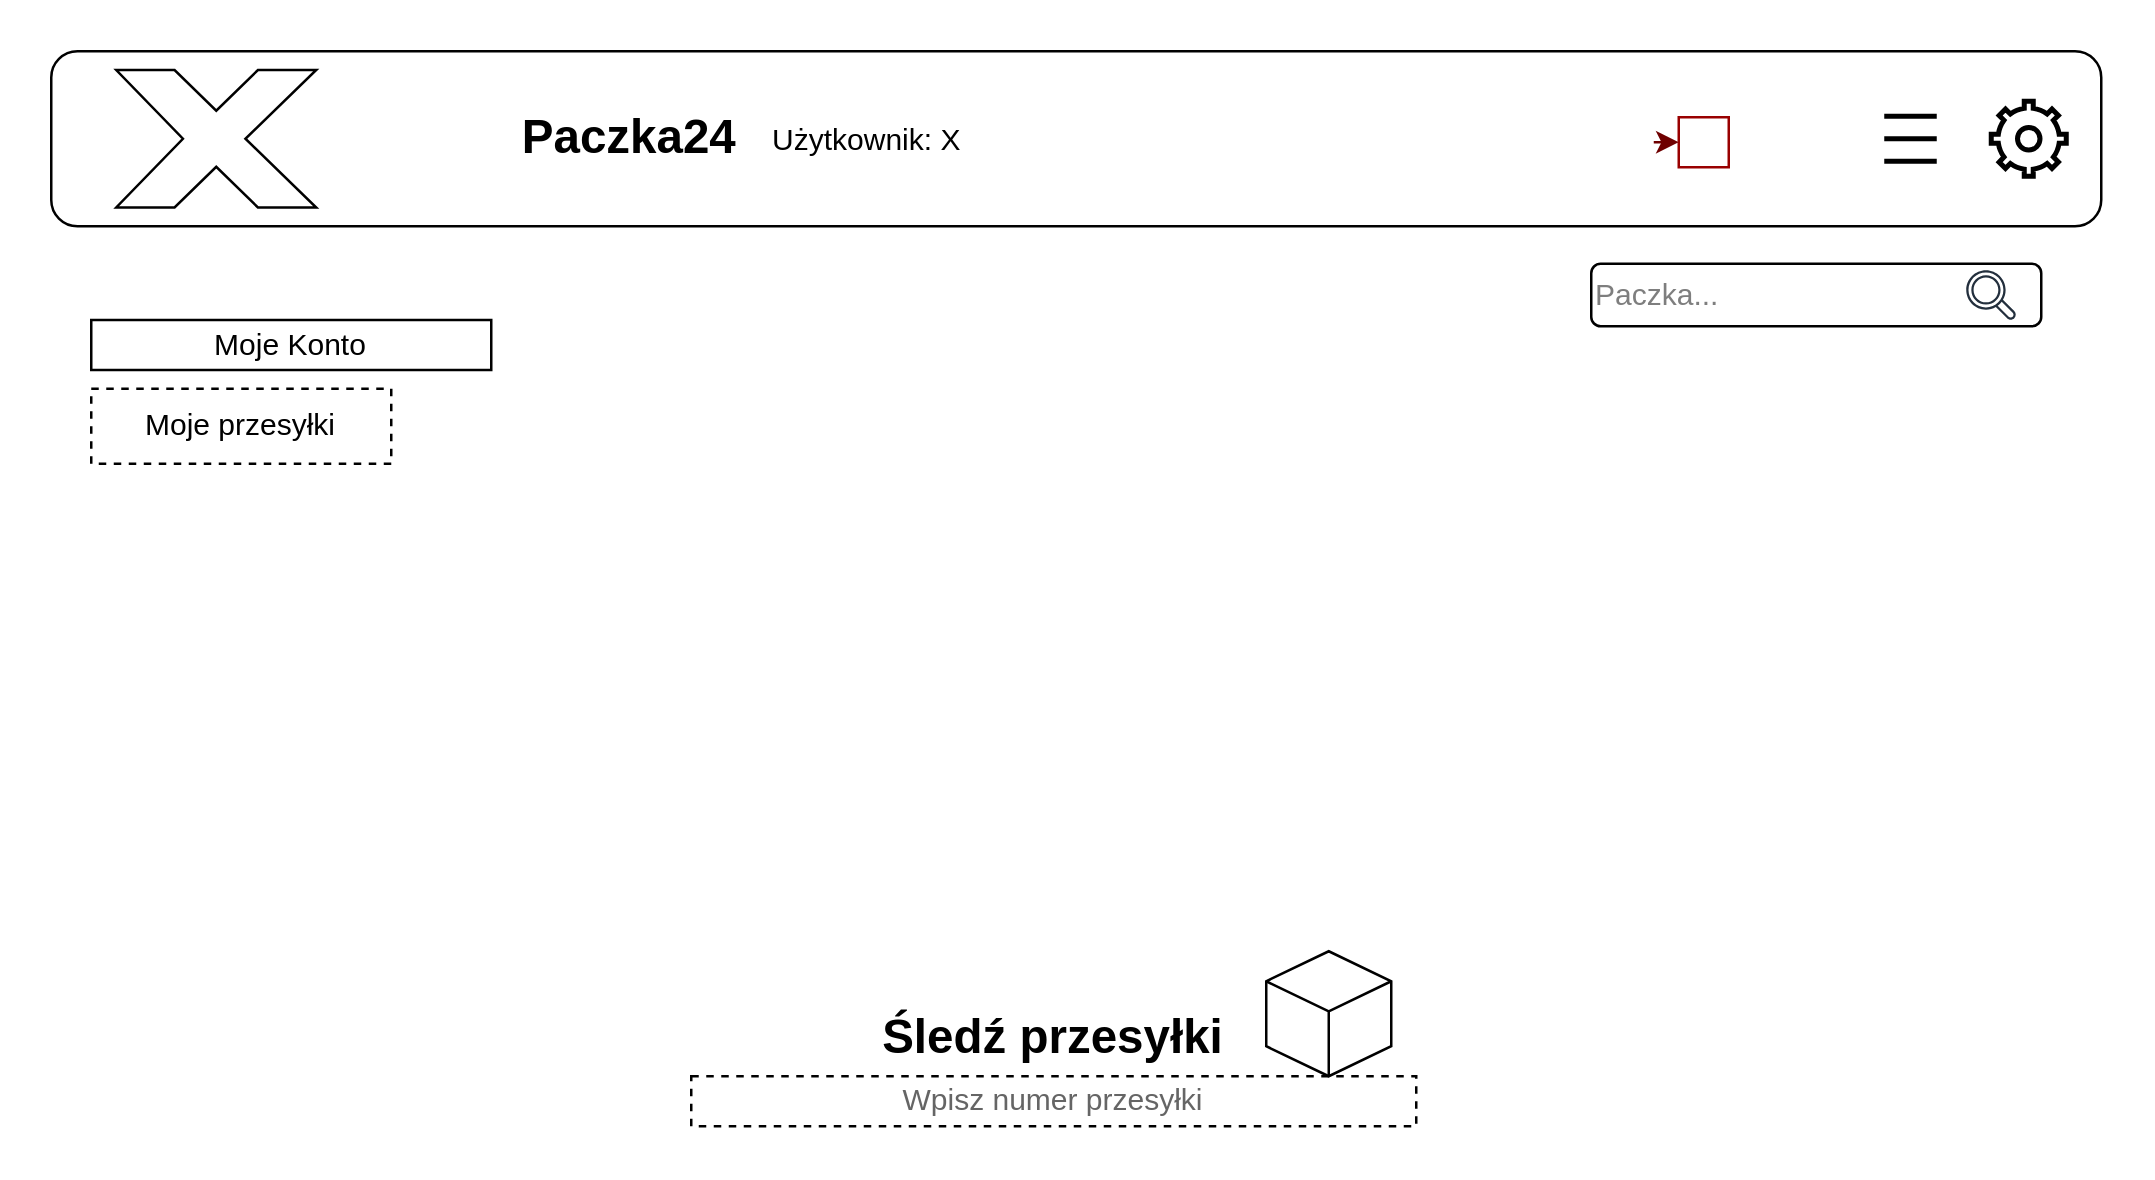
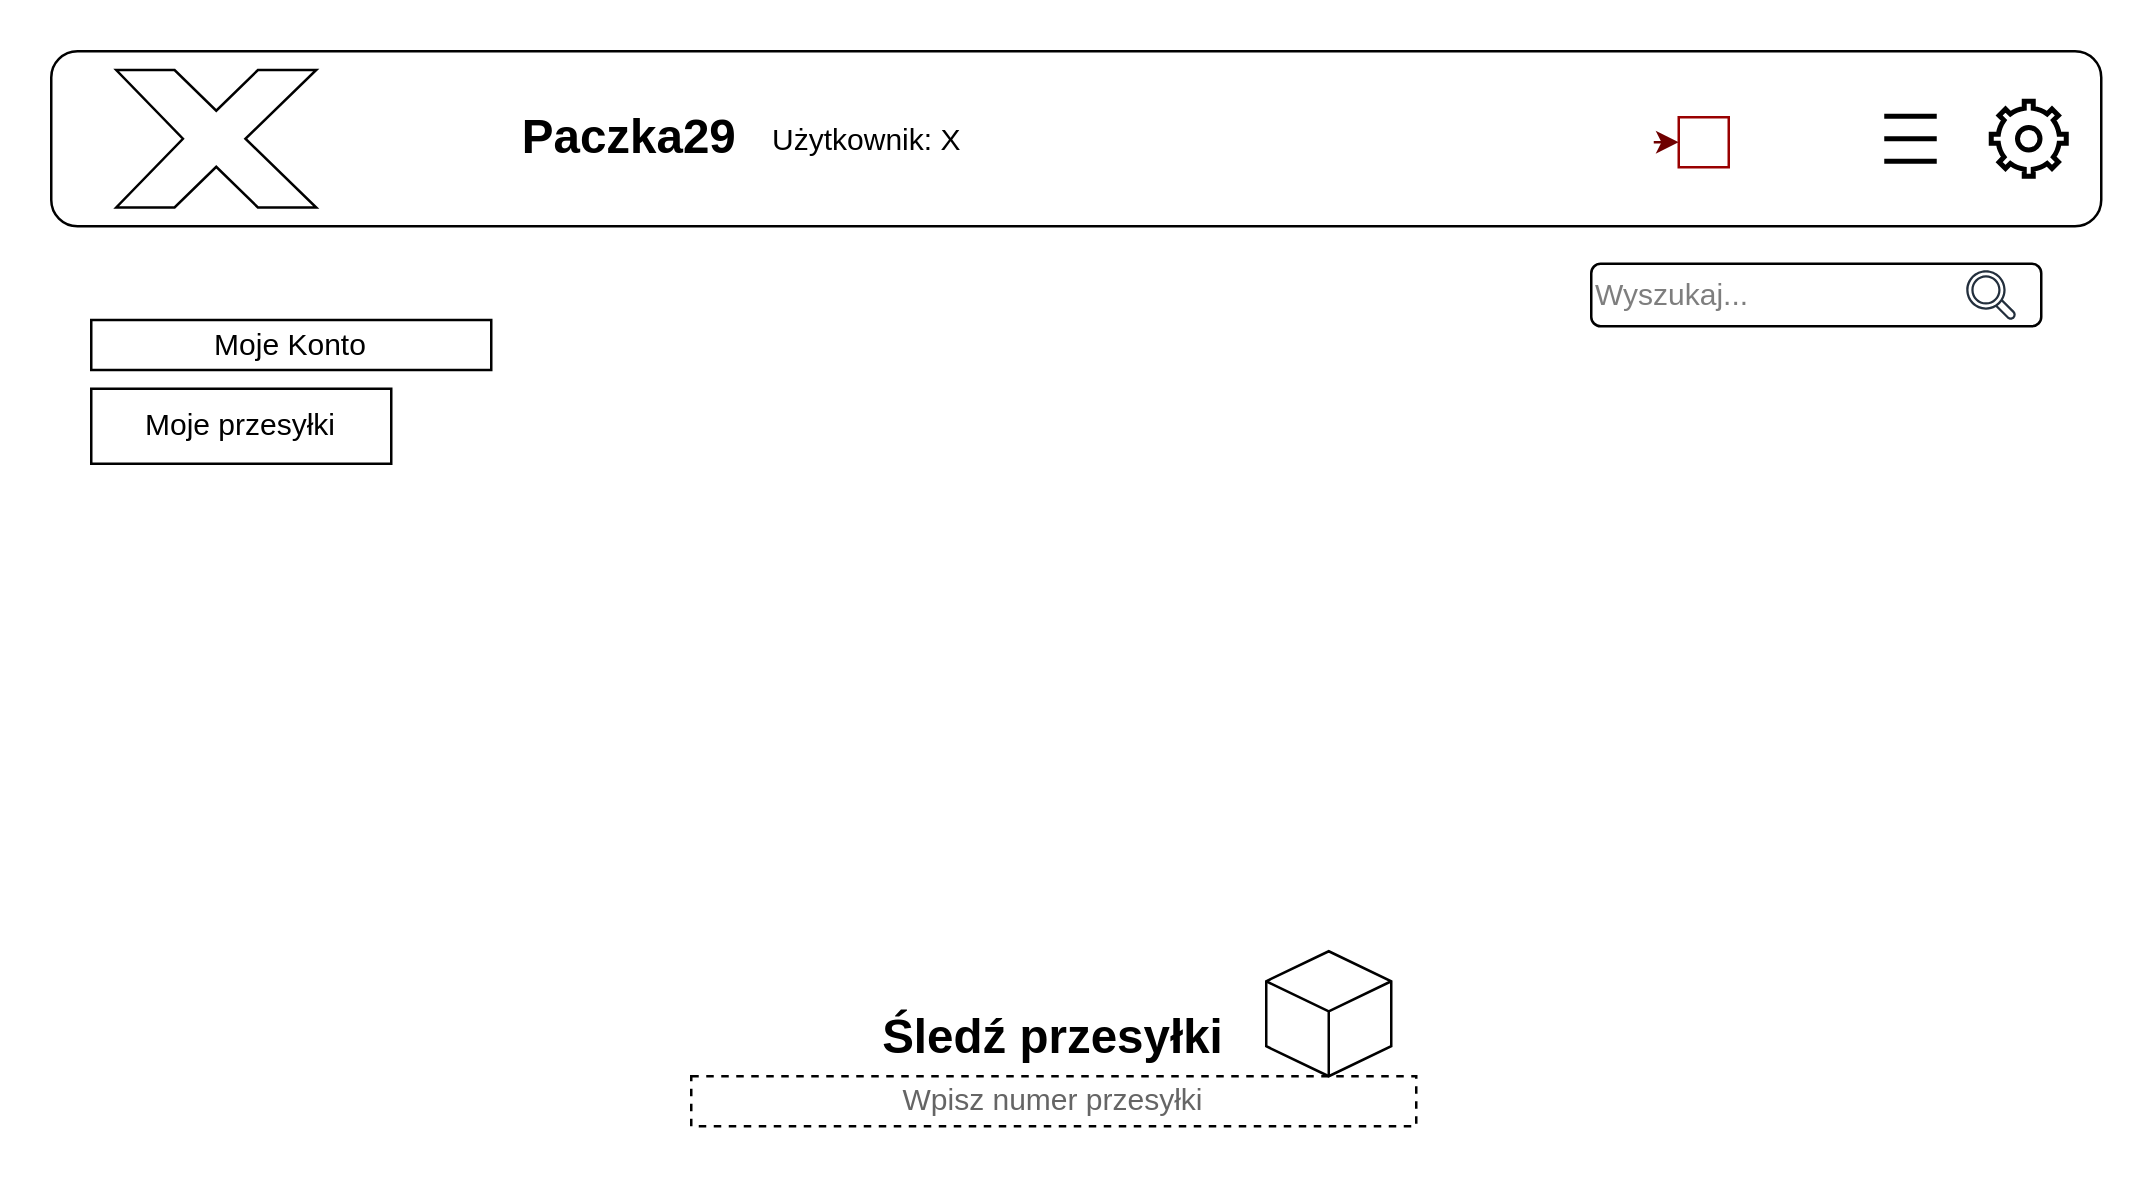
(630, 139) -> (630, 139)
(1660, 296) -> (1677, 296)
(241, 426) -> (241, 426)
